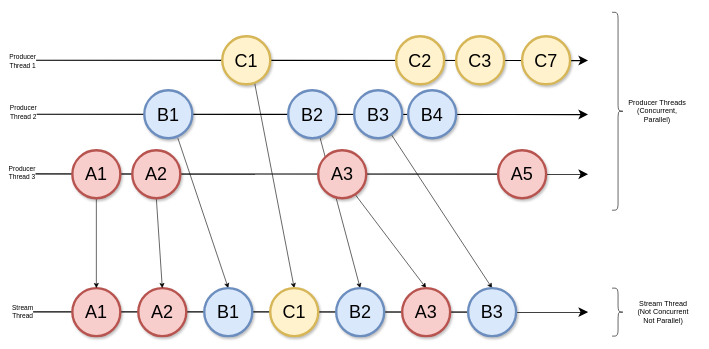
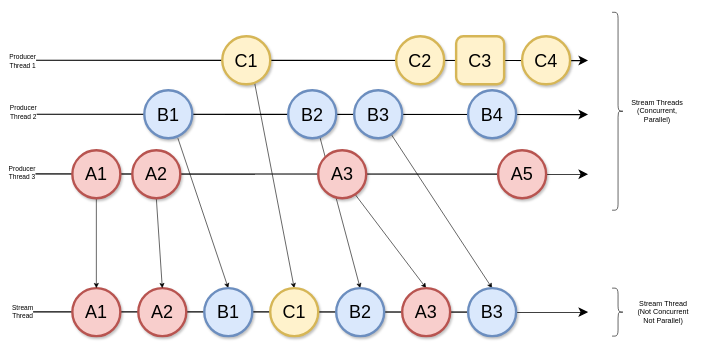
(480, 60) -> (480, 60)
(546, 60) -> (546, 60)
(658, 111) -> (658, 111)
(432, 114) -> (492, 114)
